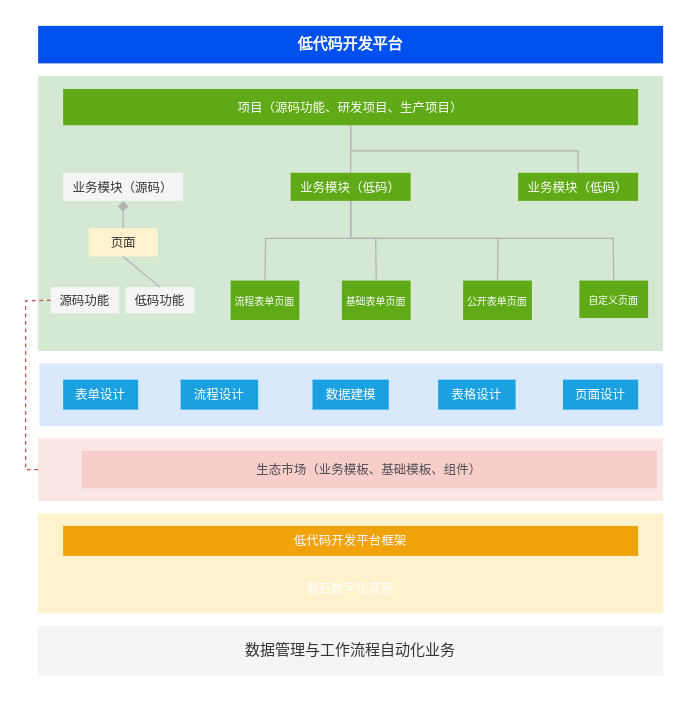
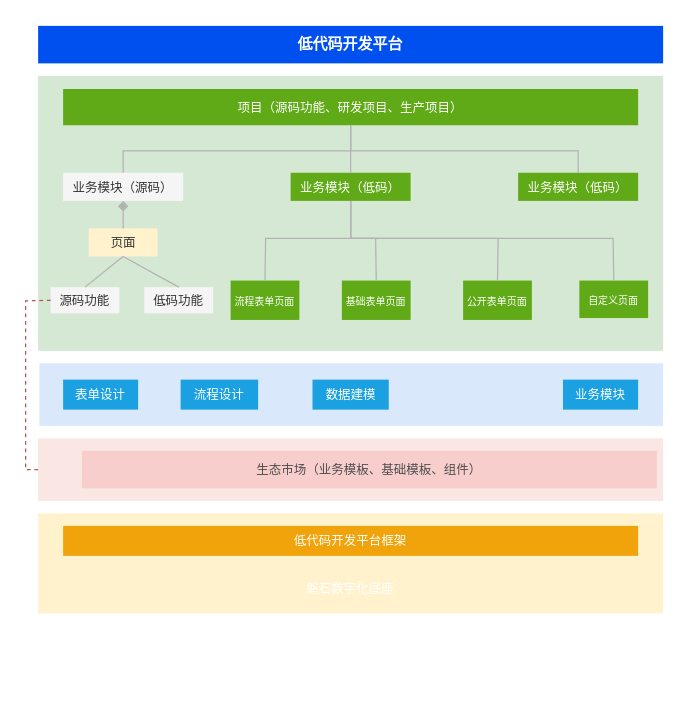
none -> (224, 151)
none -> (103, 272)
(160, 300) -> (179, 300)
(477, 394) -> none
(601, 394) -> (601, 394)
(351, 651) -> none
